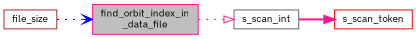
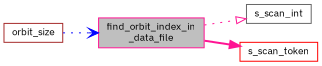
(30, 19) -> (33, 33)
(312, 19) -> (217, 43)
